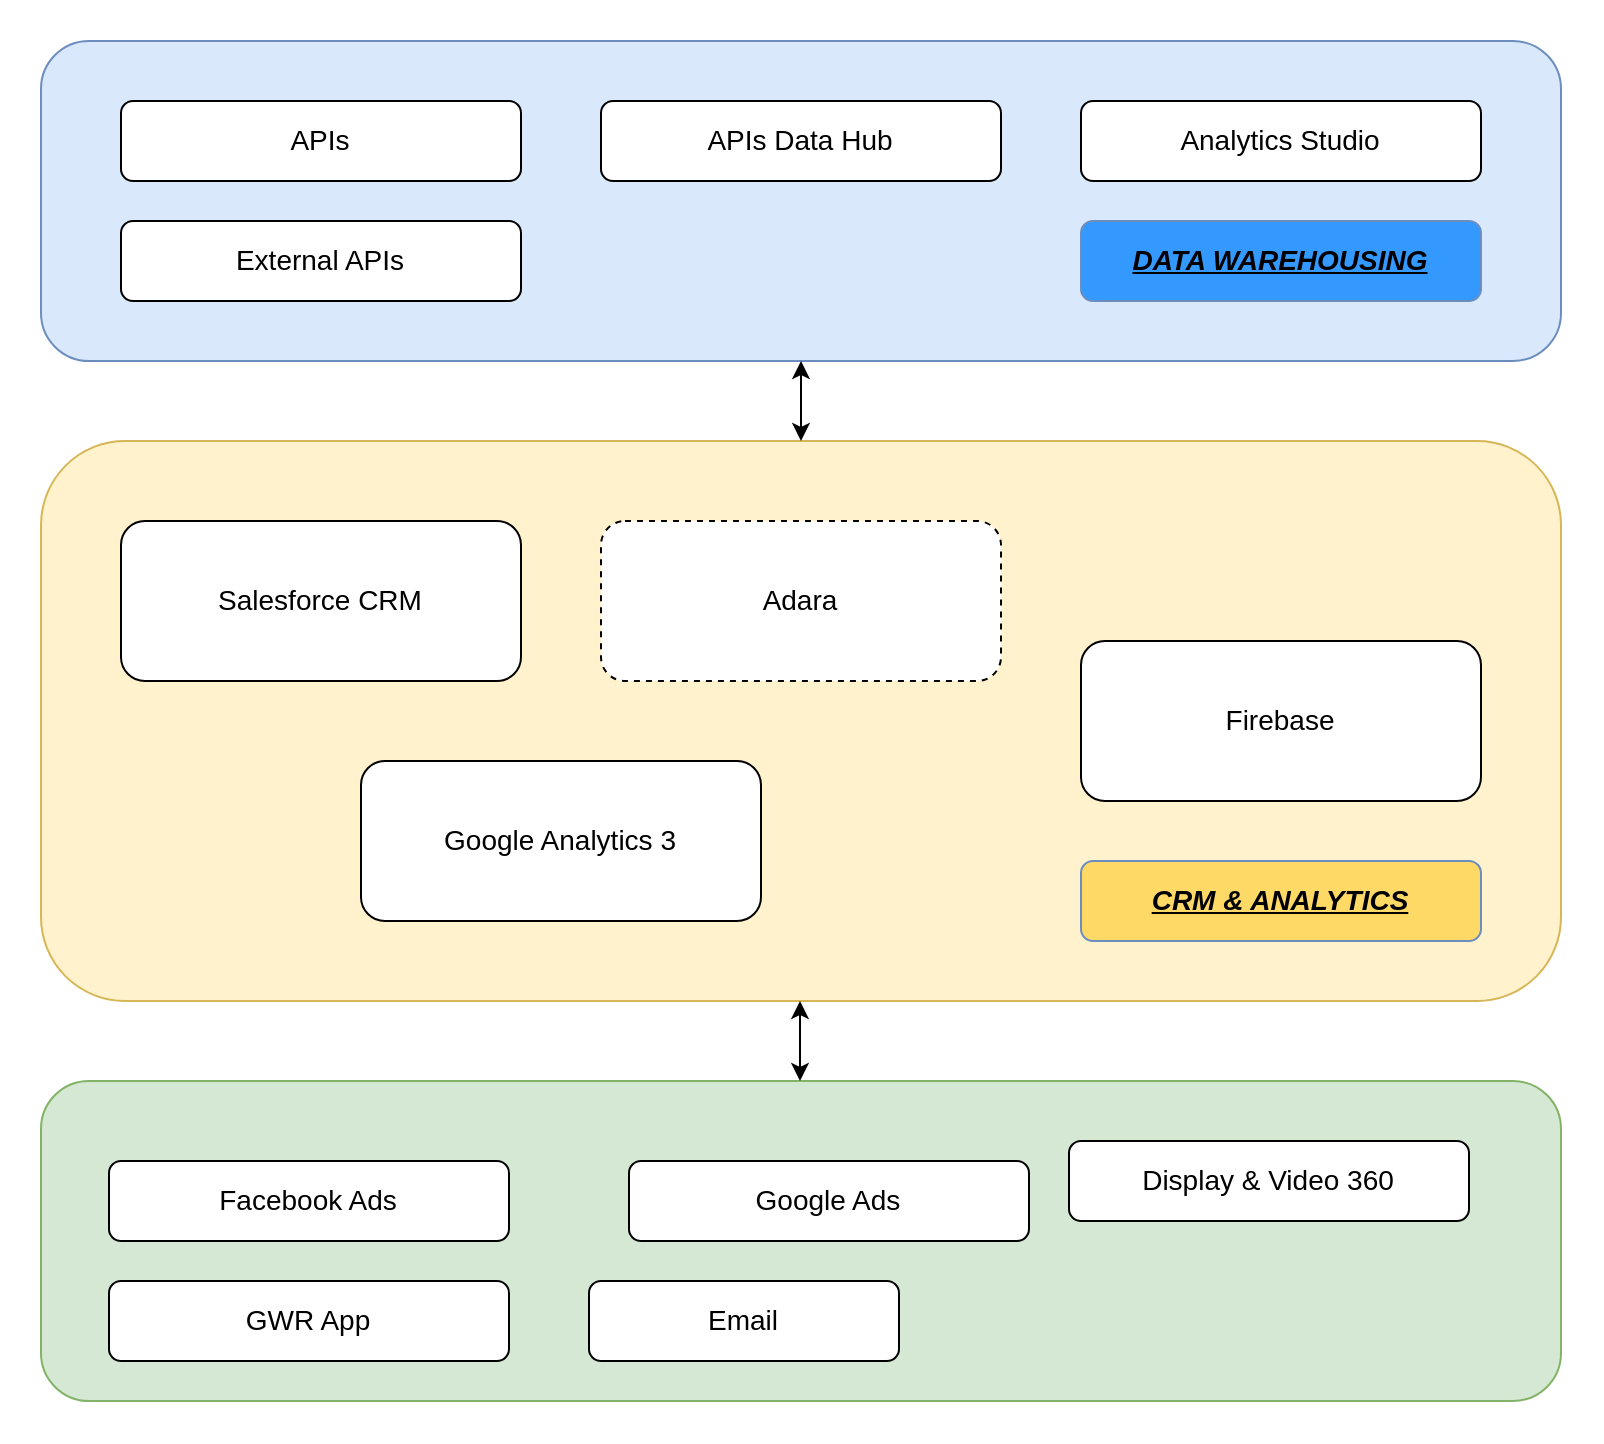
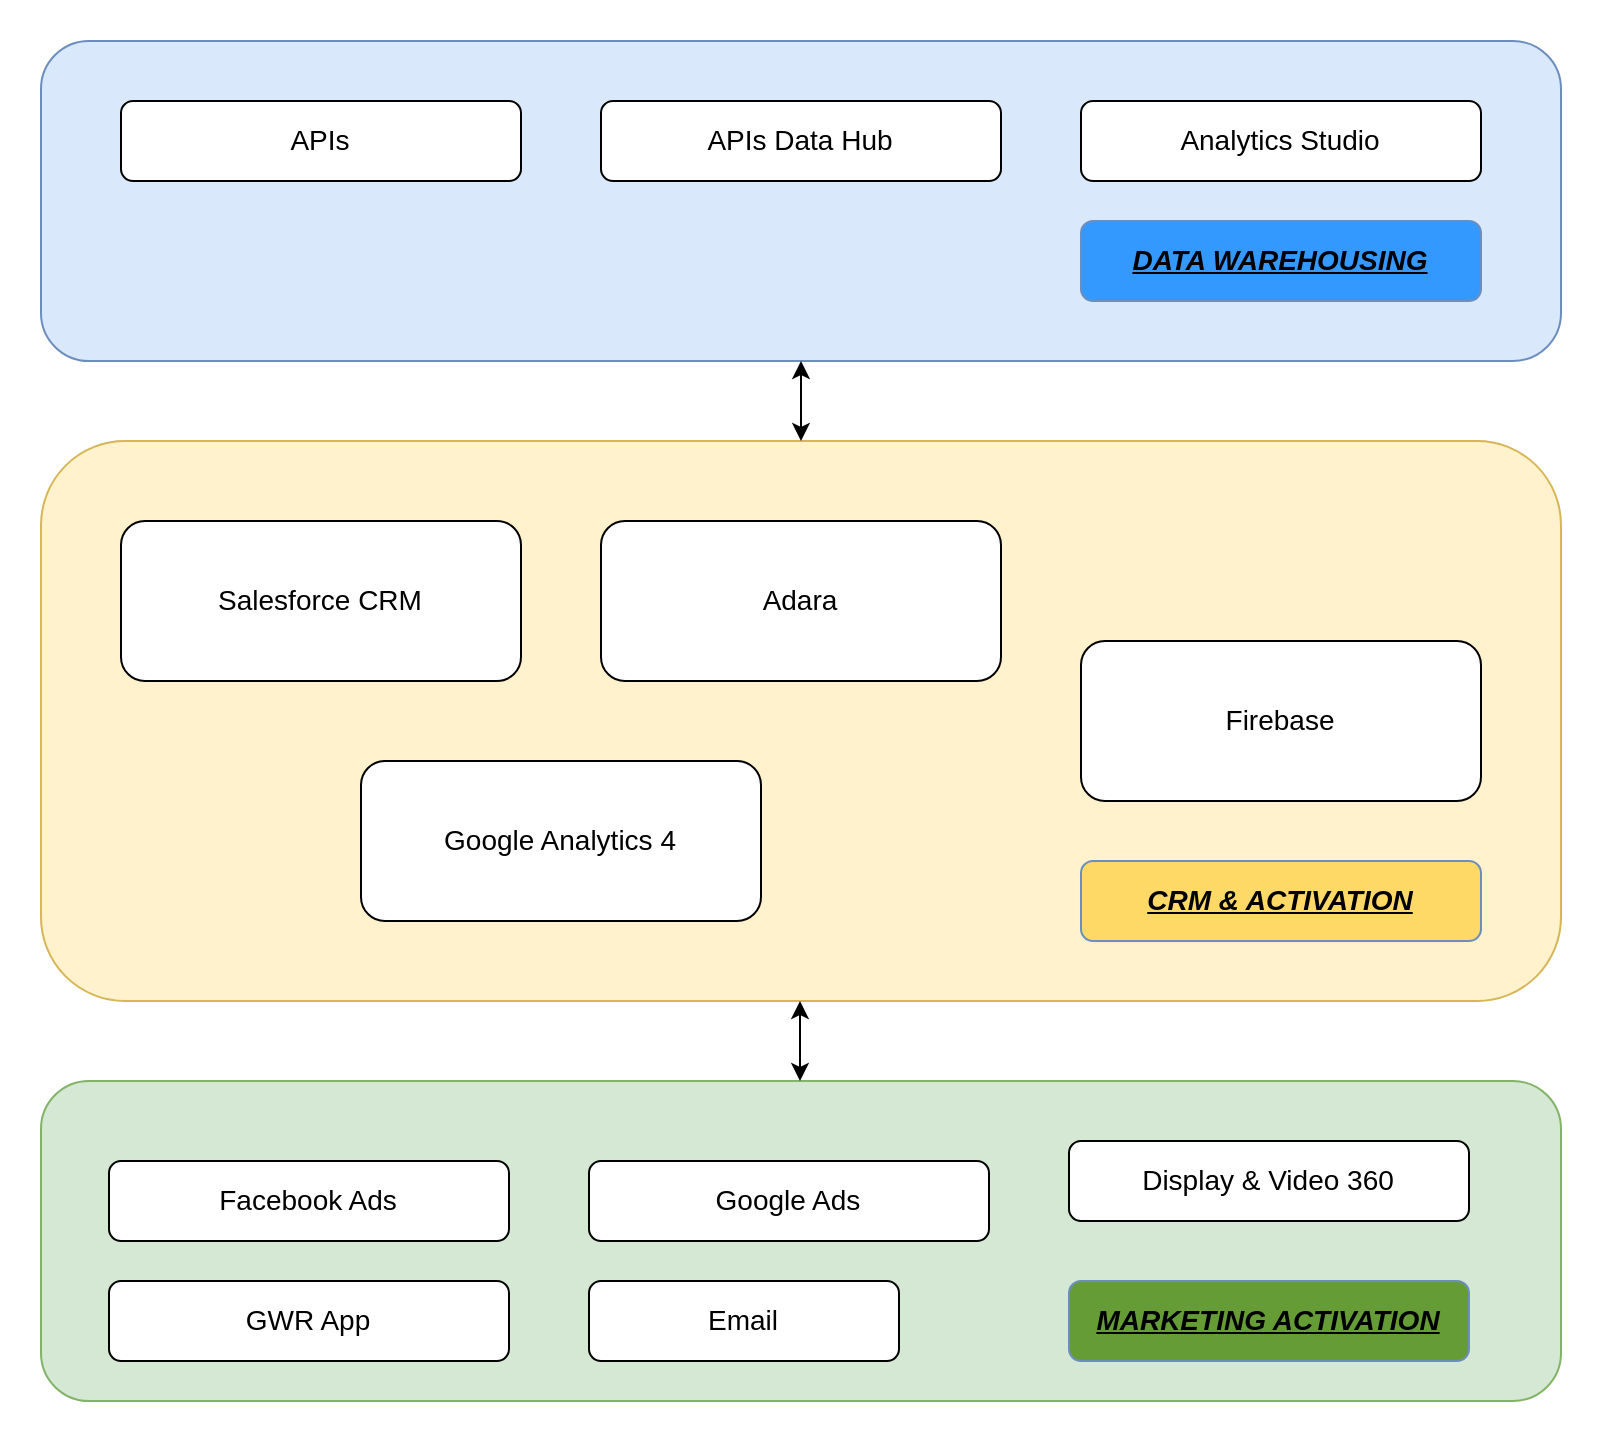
(321, 261) -> none
(801, 601) -> (801, 601)
(561, 841) -> (561, 841)
(1281, 901) -> (1281, 901)
(829, 1201) -> (789, 1201)
none -> (1269, 1321)
